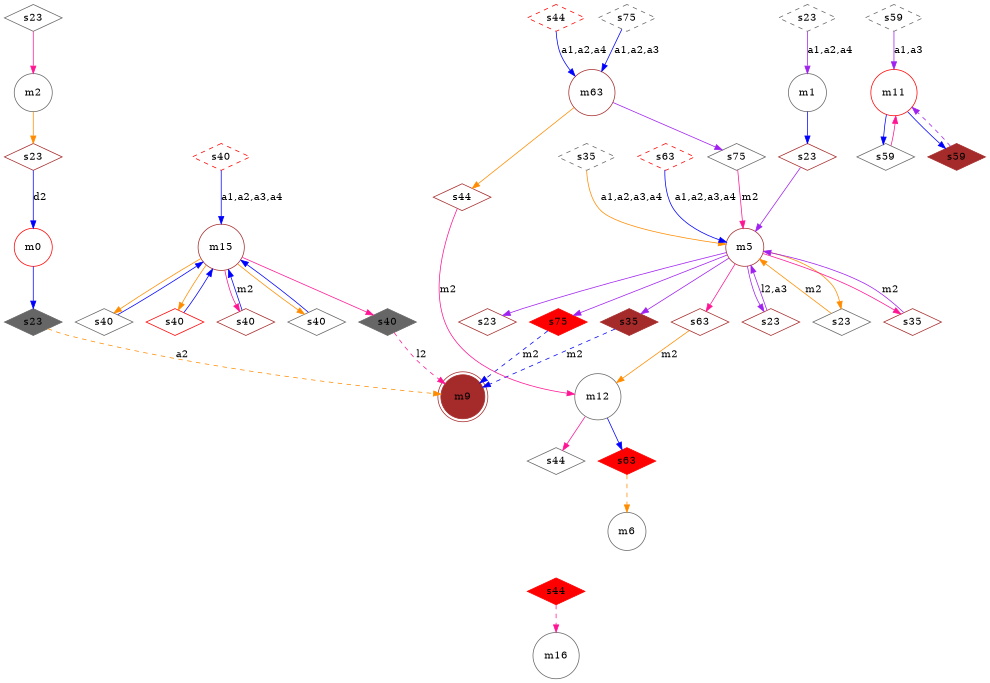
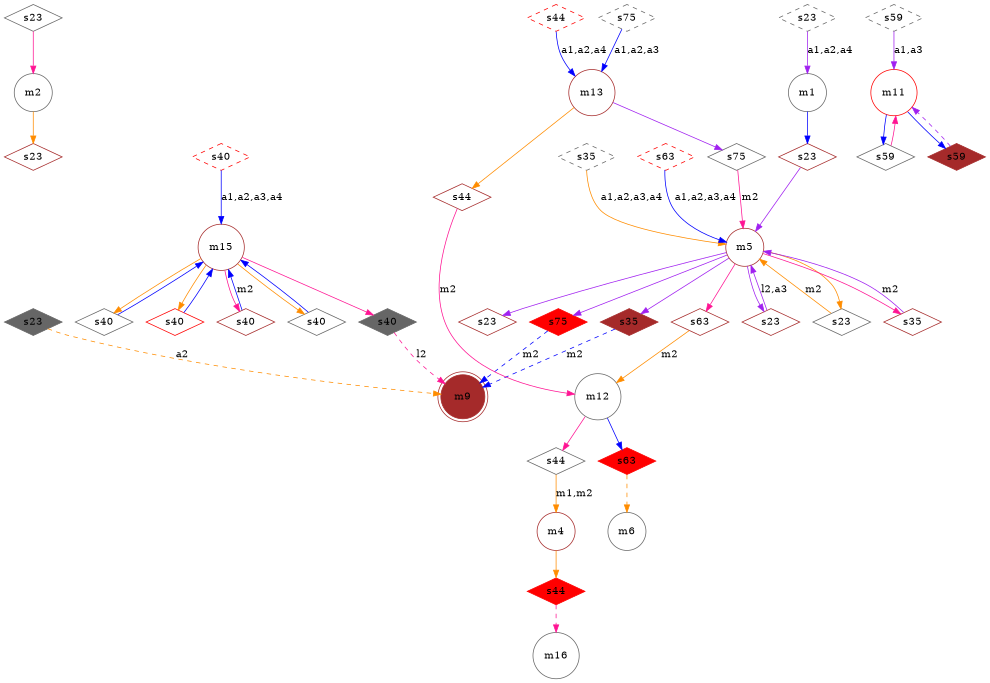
(592, 93) -> (592, 93)
(33, 247) -> none
none -> (556, 531)
